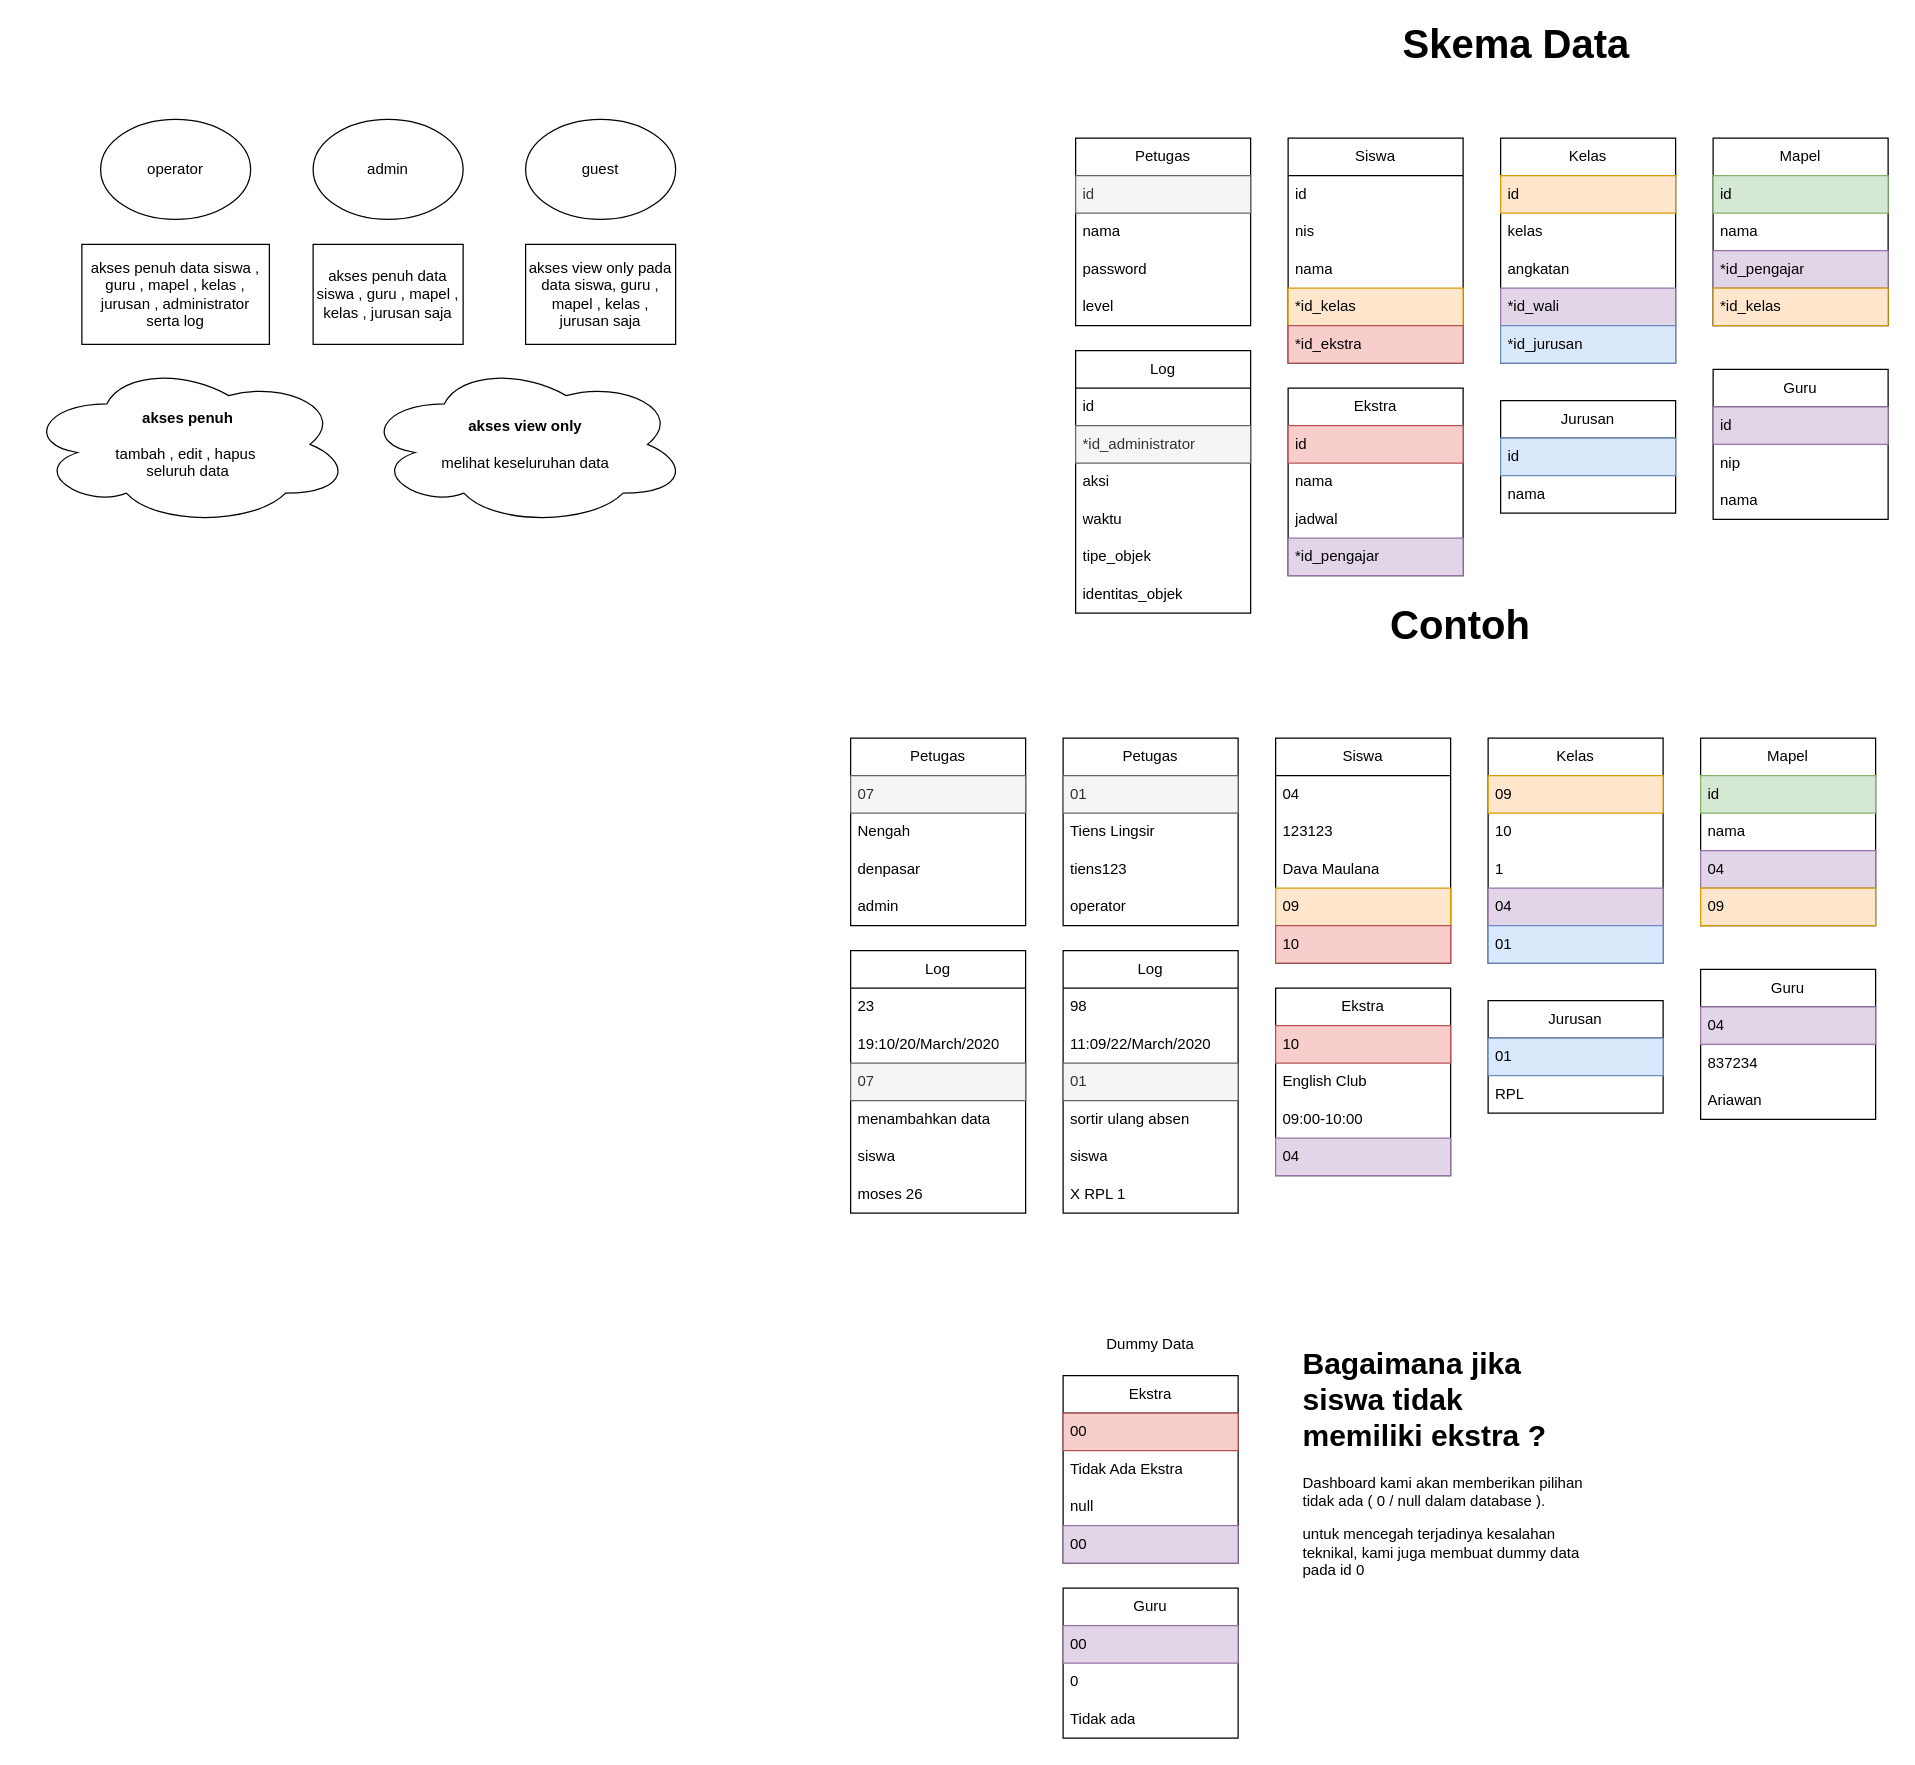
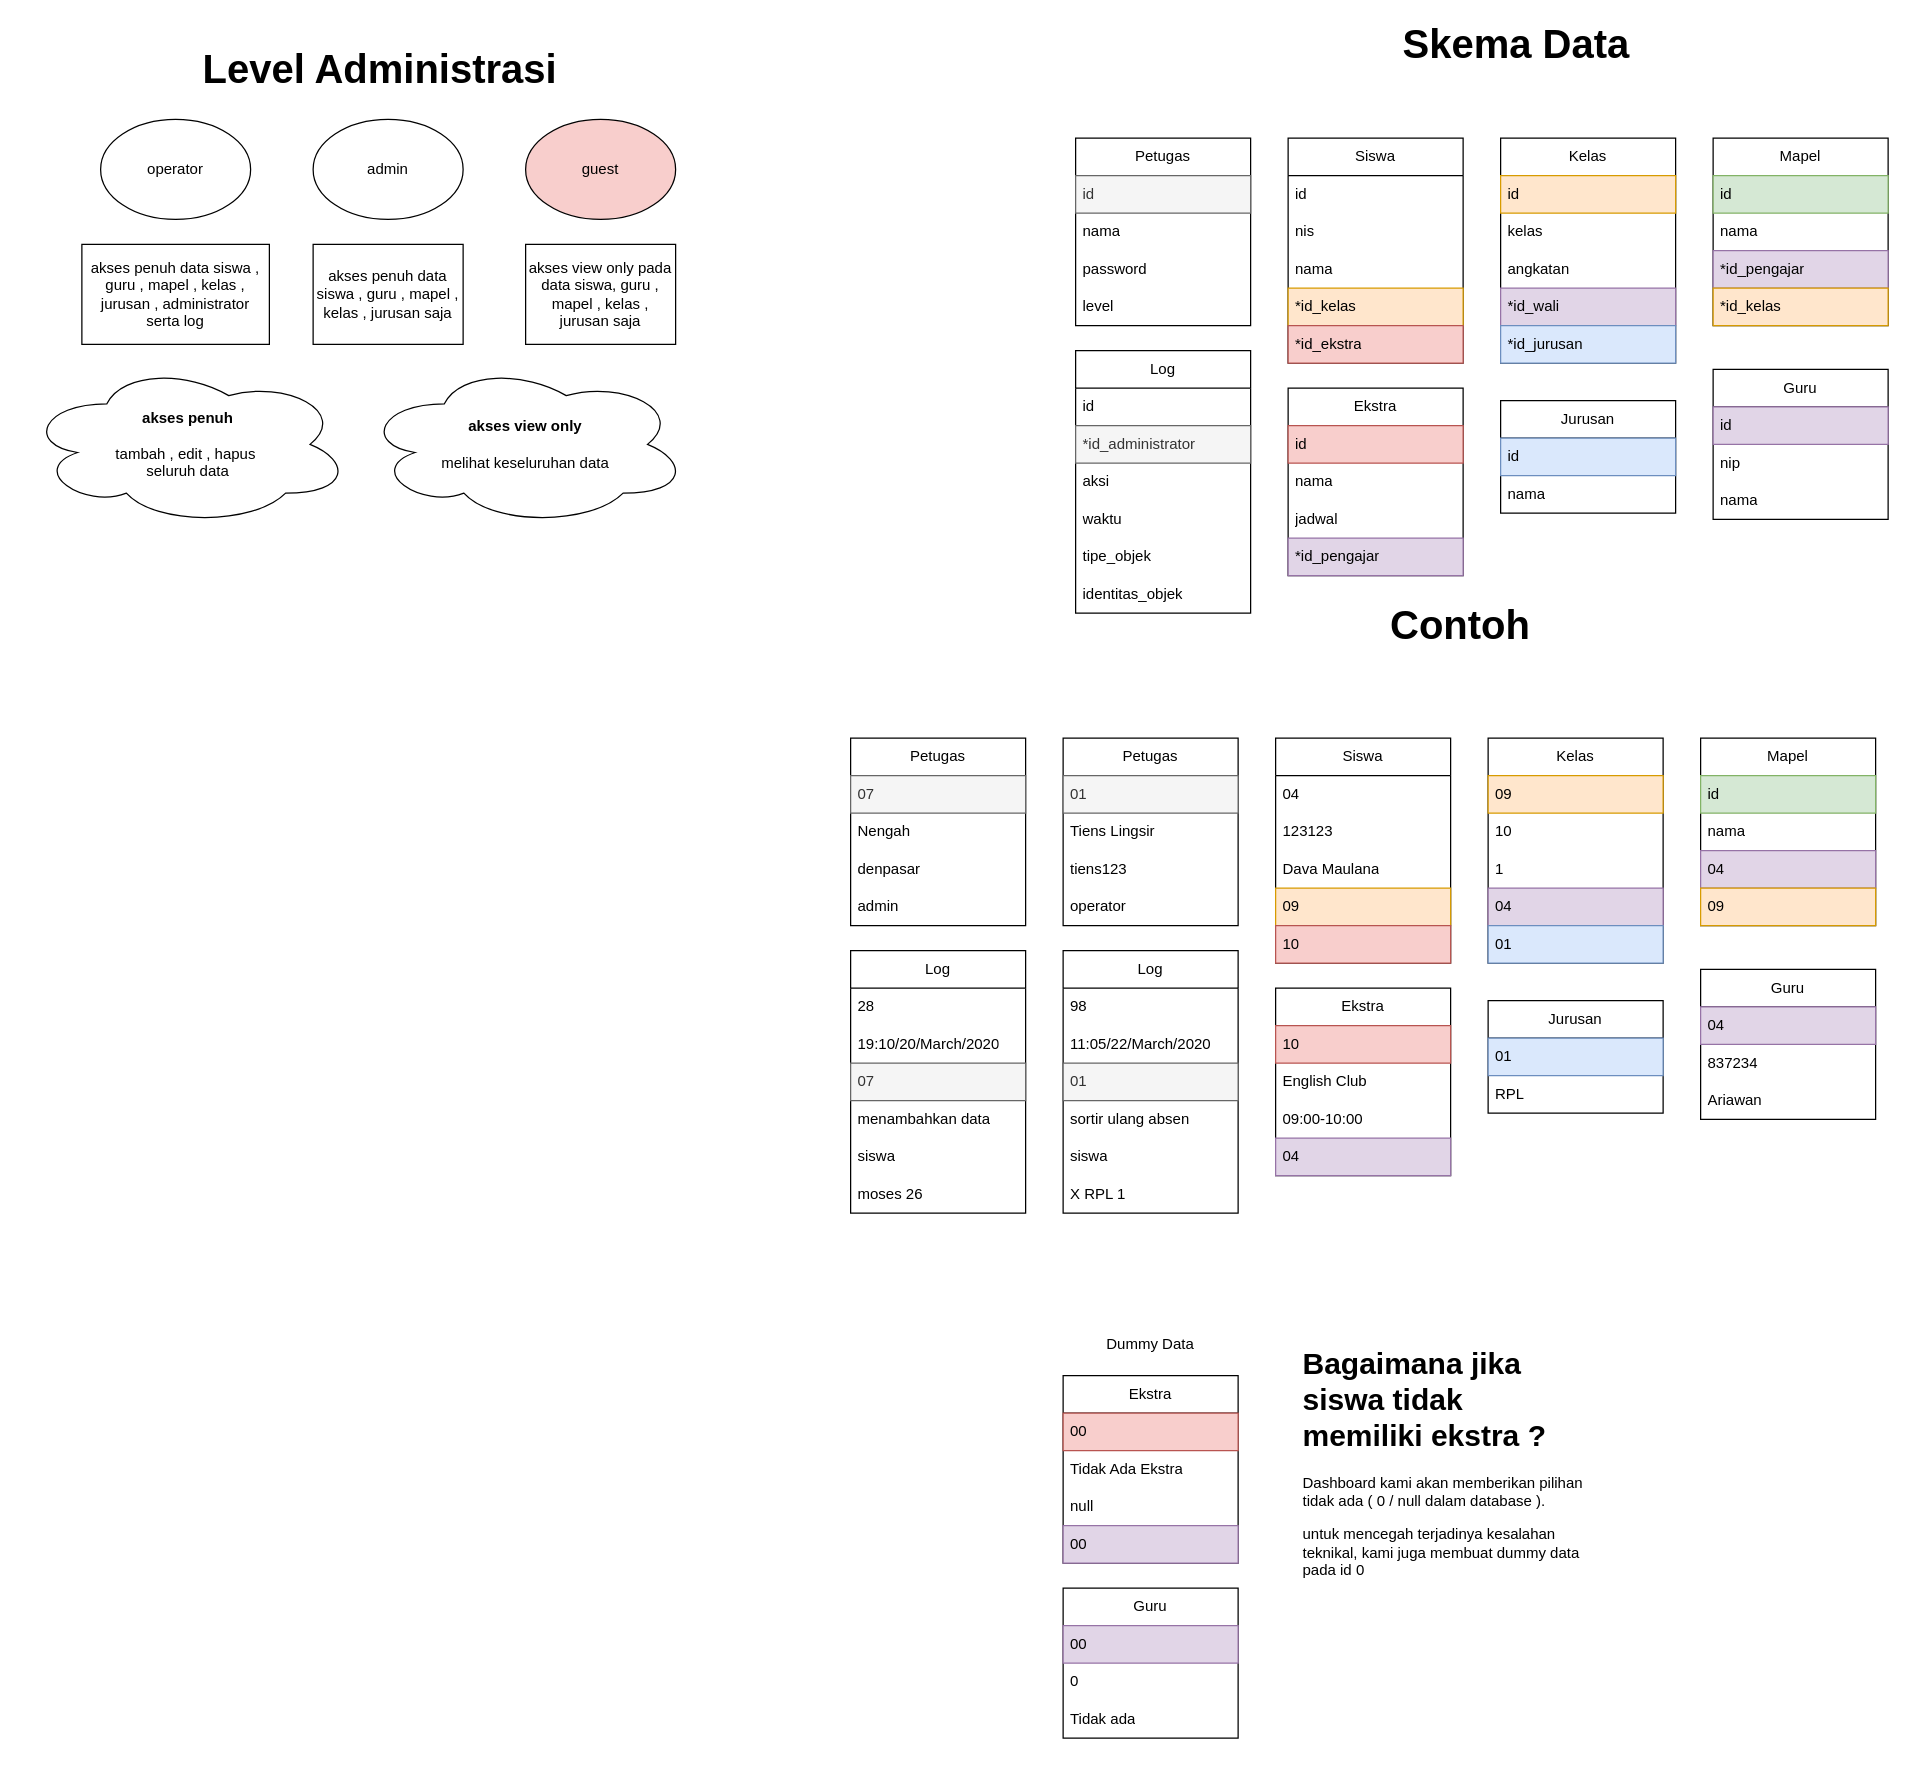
none -> (388, 69)
(601, 169) -> (601, 169)
(867, 1007) -> (867, 1007)
(1148, 1044) -> (1148, 1044)
